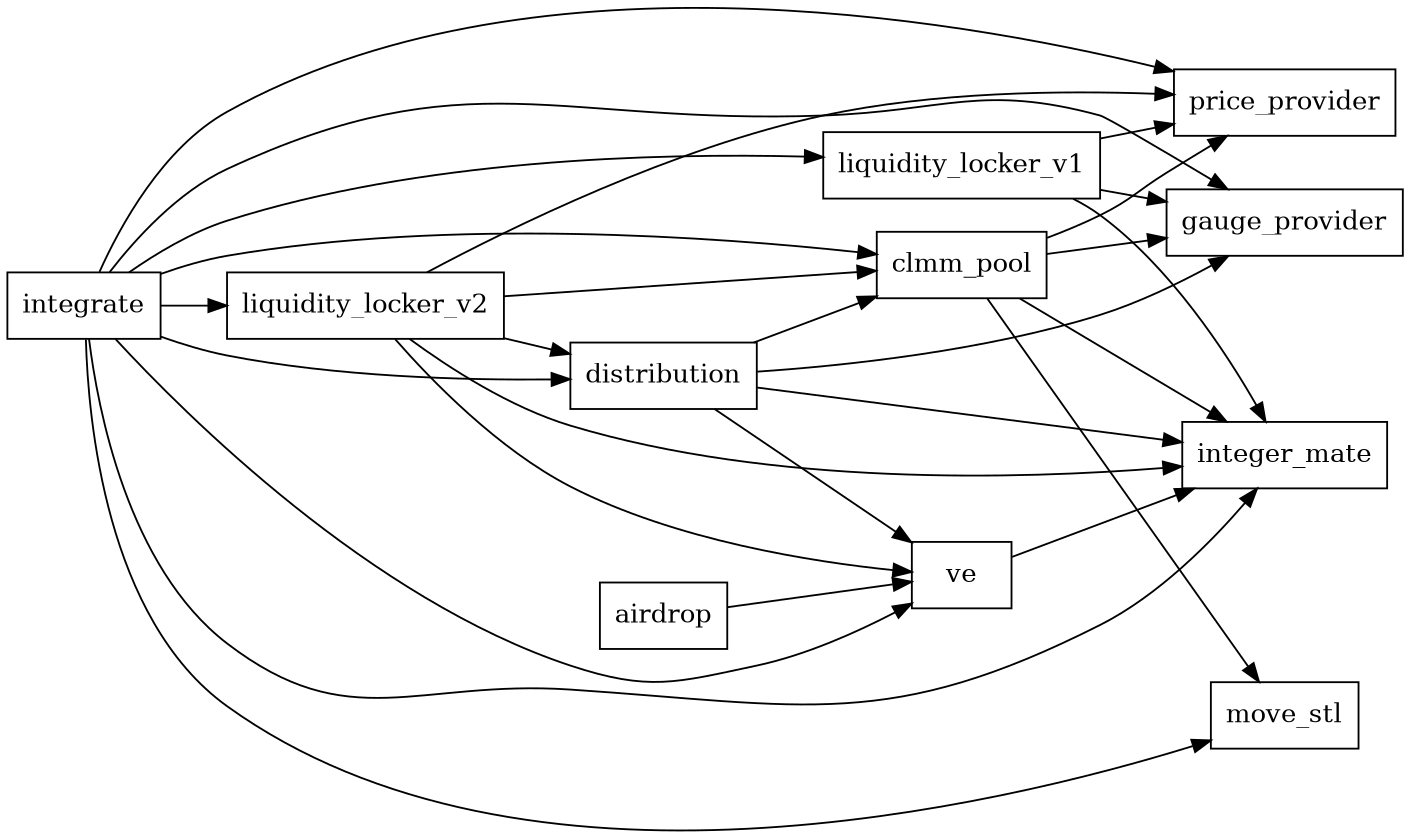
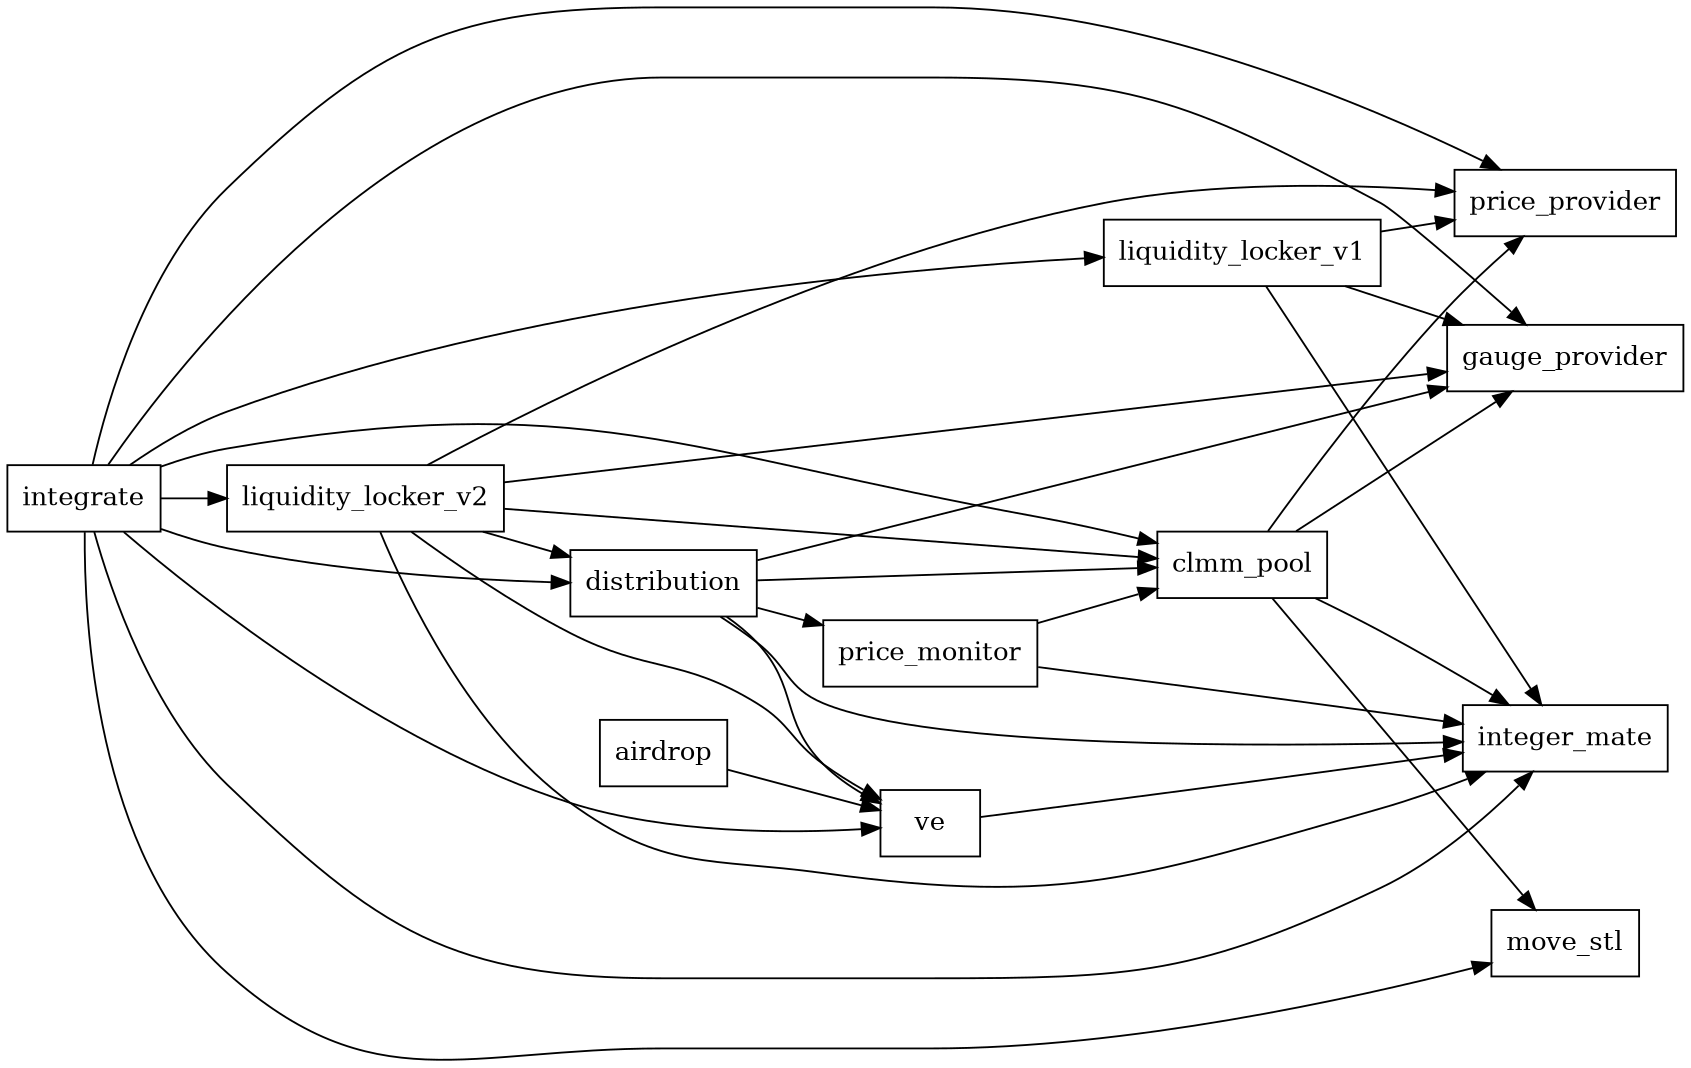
none -> (966, 428)
none -> (930, 653)
